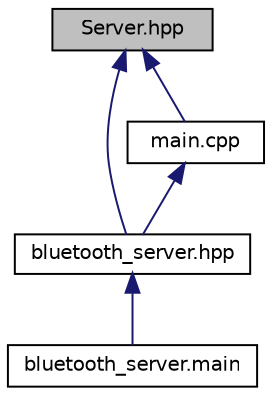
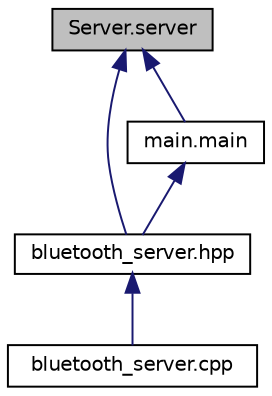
(133, 30) -> (133, 30)
(196, 142) -> (196, 142)
(133, 366) -> (133, 366)
